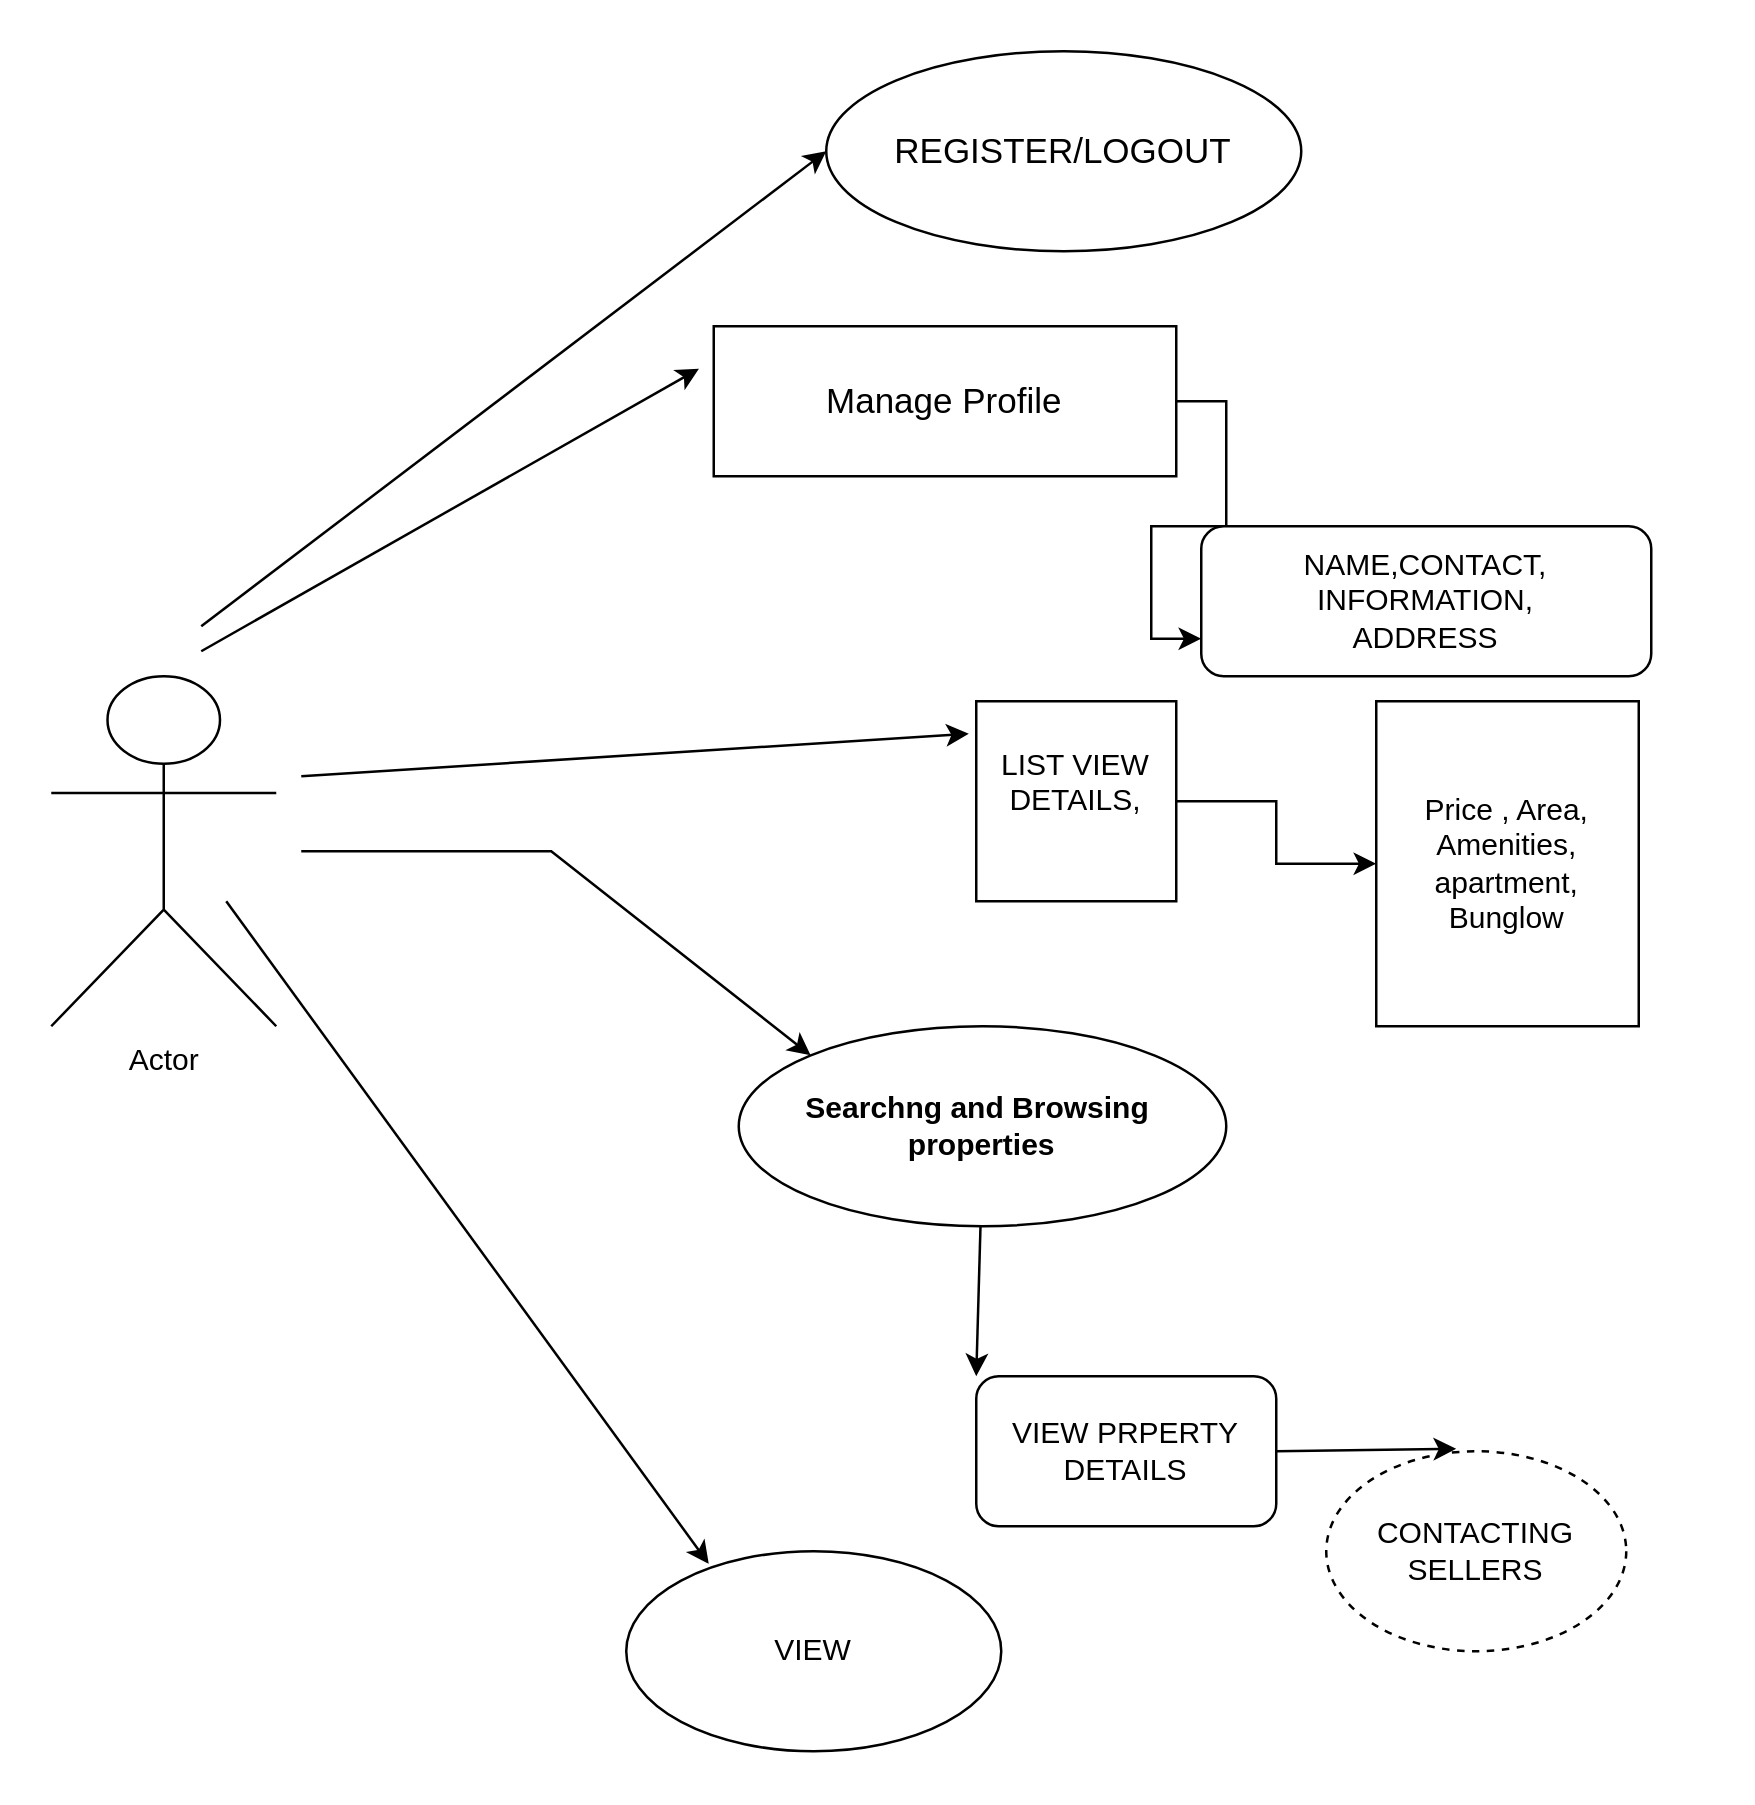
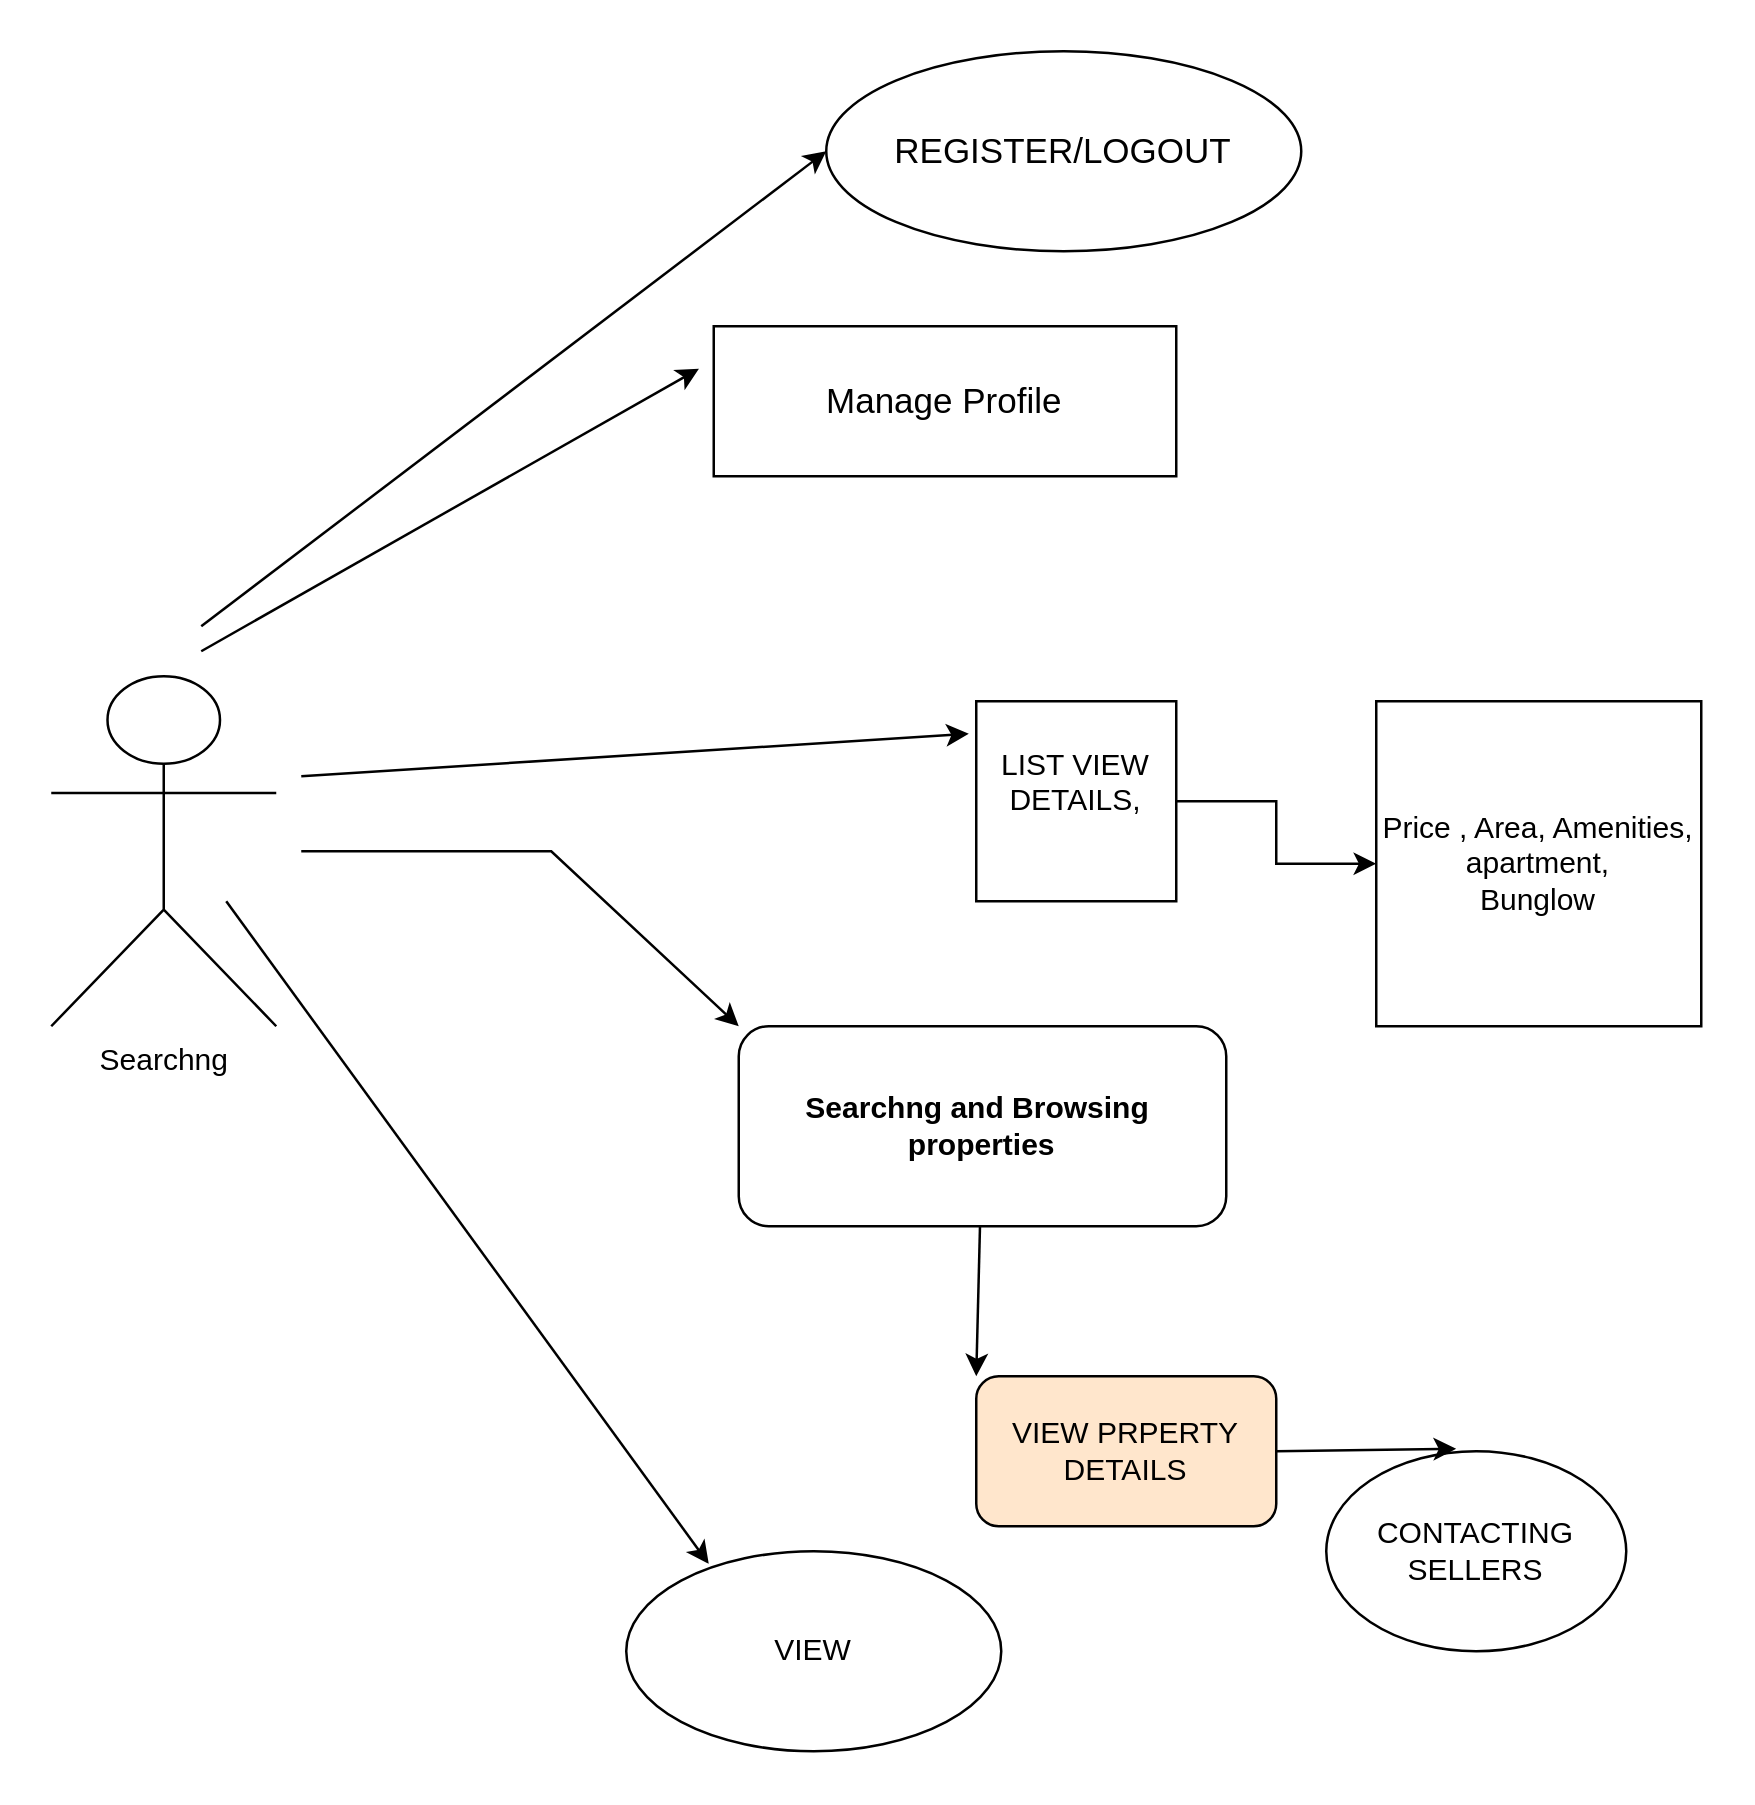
(1203, 526) -> none
(1426, 601) -> none
(1508, 864) -> (1539, 864)
(165, 1062) -> (165, 1062)
(983, 1126) -> (983, 1126)
(1126, 1451) -> (1126, 1451)
(1476, 1551) -> (1476, 1551)
